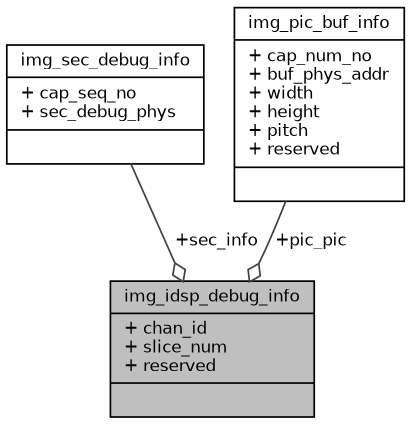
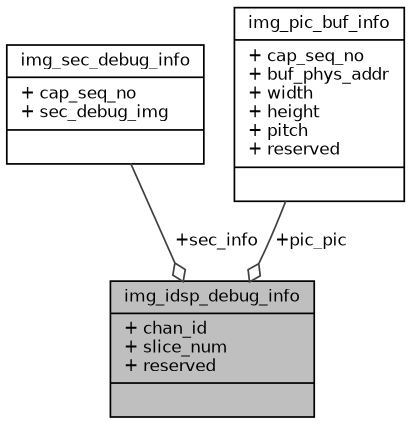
(310, 56) -> (307, 56)
(99, 112) -> (95, 112)
